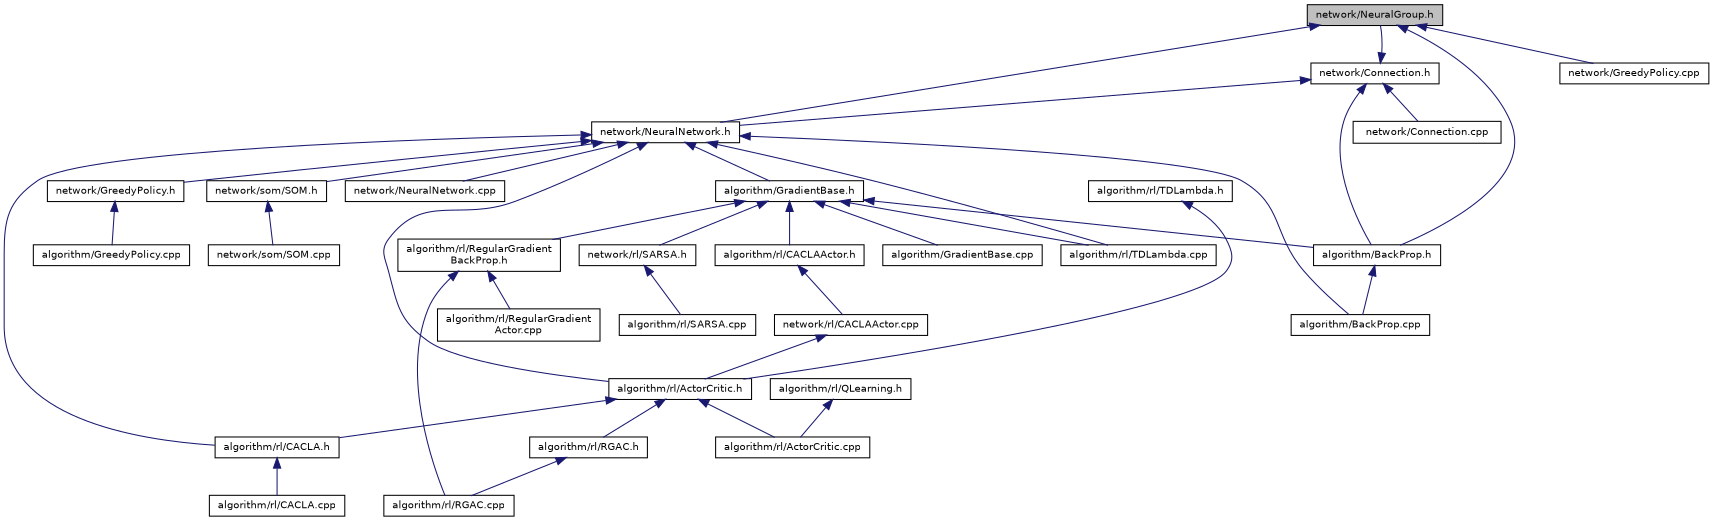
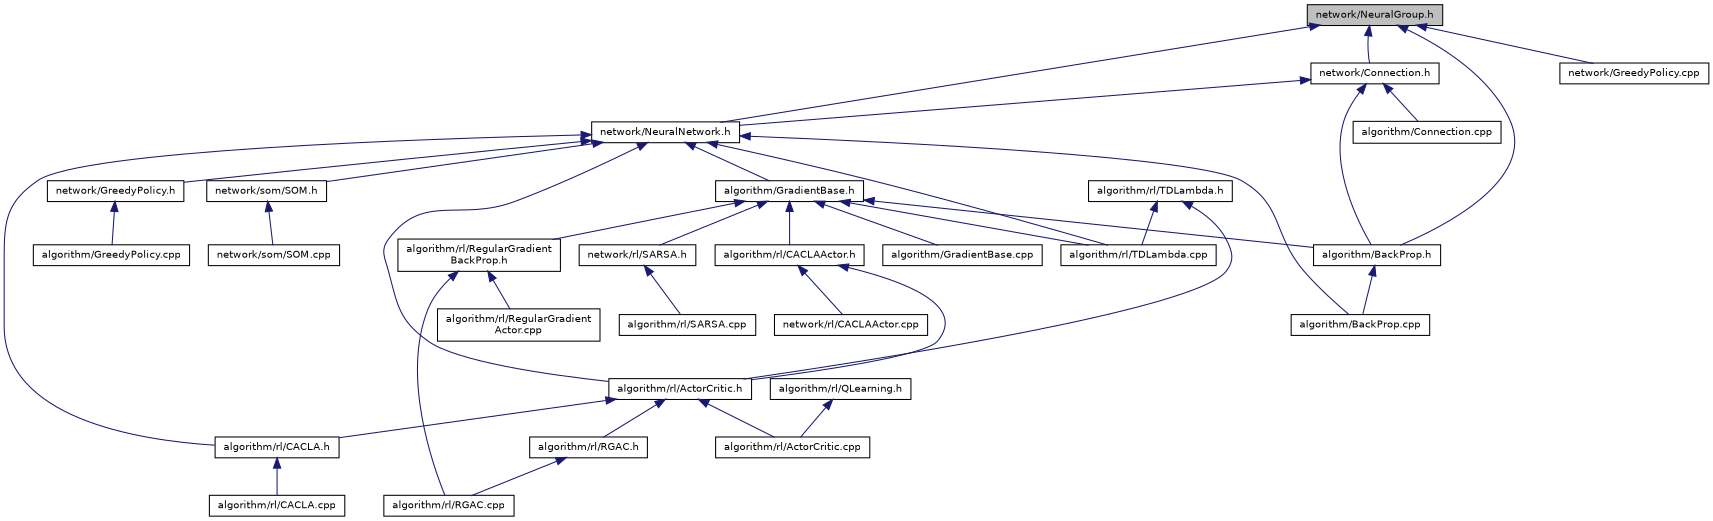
(1382, 39) -> (1368, 50)
(1427, 132) -> (1427, 132)
(425, 191) -> none
none -> (1149, 224)
(761, 359) -> (940, 336)
